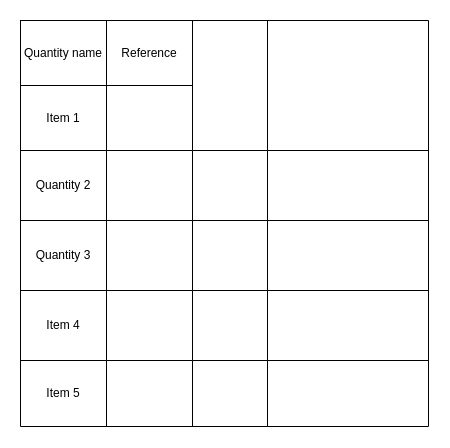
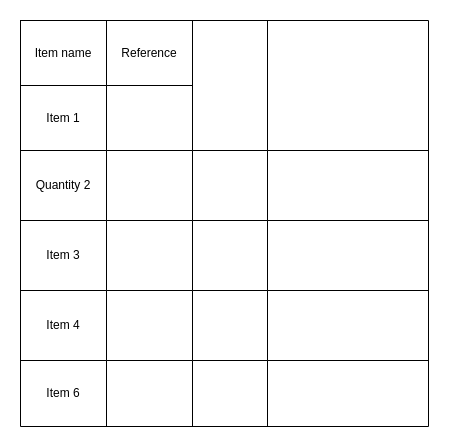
(64, 54) -> (64, 54)
(64, 256) -> (64, 256)
(64, 394) -> (64, 394)
